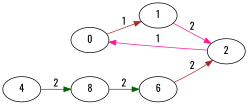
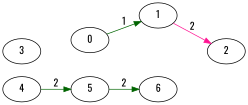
(121, 29) -> (121, 29)
(162, 47) -> none
none -> (22, 51)
(191, 74) -> none
(90, 89) -> (90, 89)
